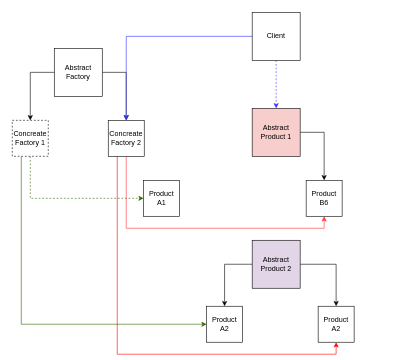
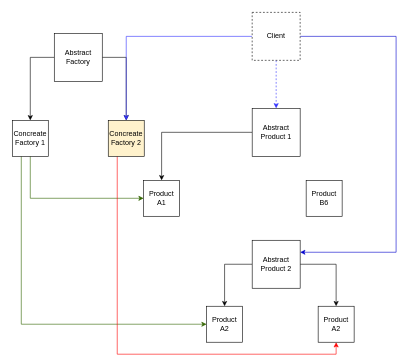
(276, 36) -> (276, 36)
none -> (349, 36)
(78, 72) -> (78, 57)
(276, 132) -> (276, 132)
(323, 132) -> none
(30, 138) -> (30, 138)
(126, 138) -> (126, 138)
none -> (162, 153)
(126, 196) -> none
(63, 198) -> (63, 198)
(276, 264) -> (276, 264)
